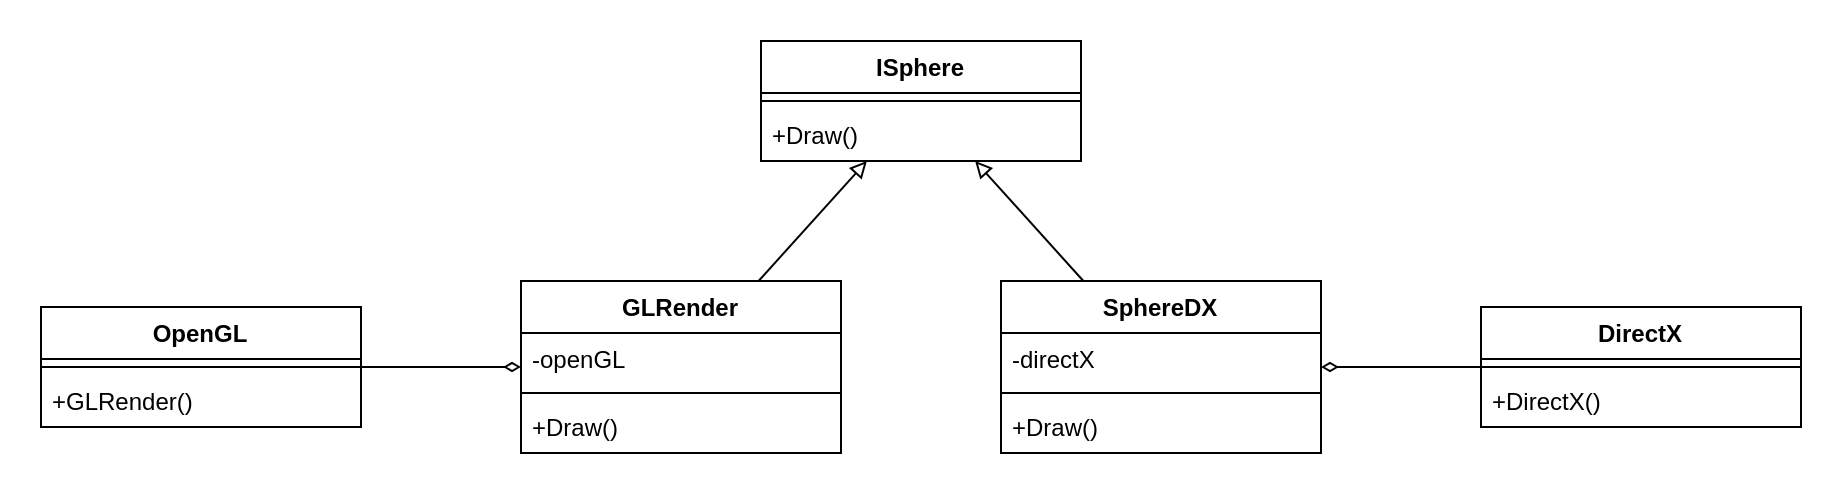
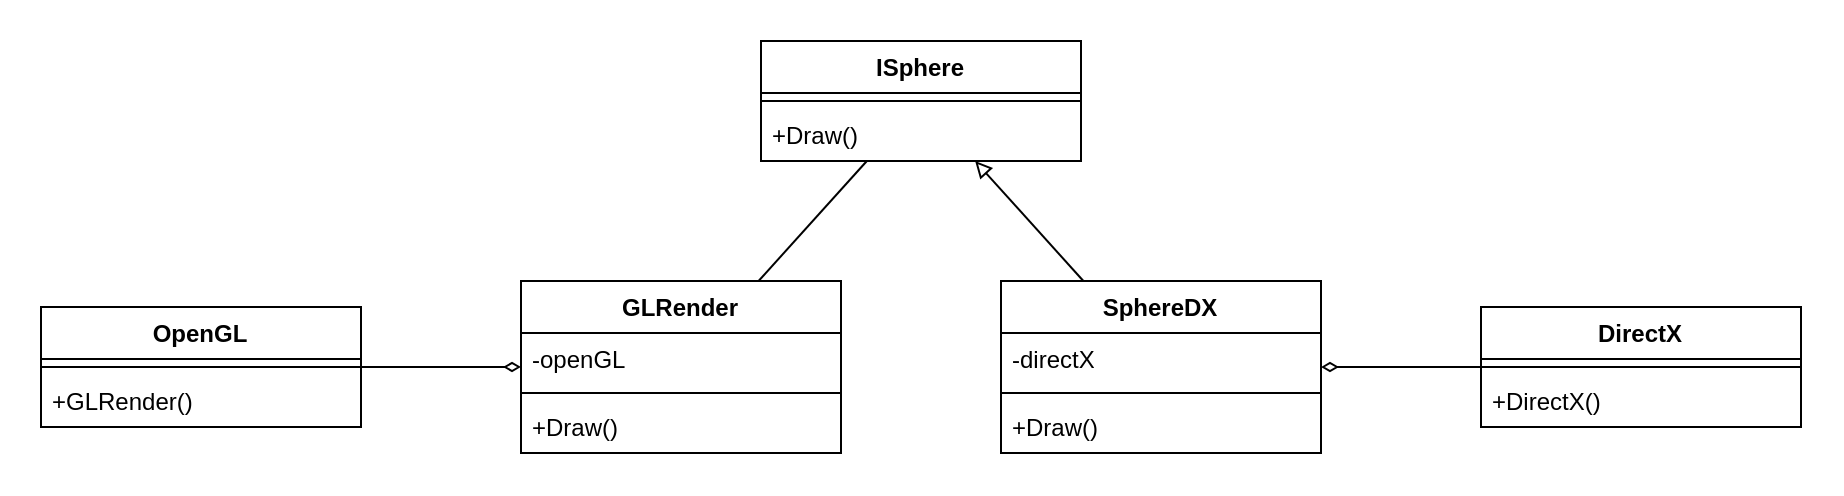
(855, 175) -> (859, 170)
